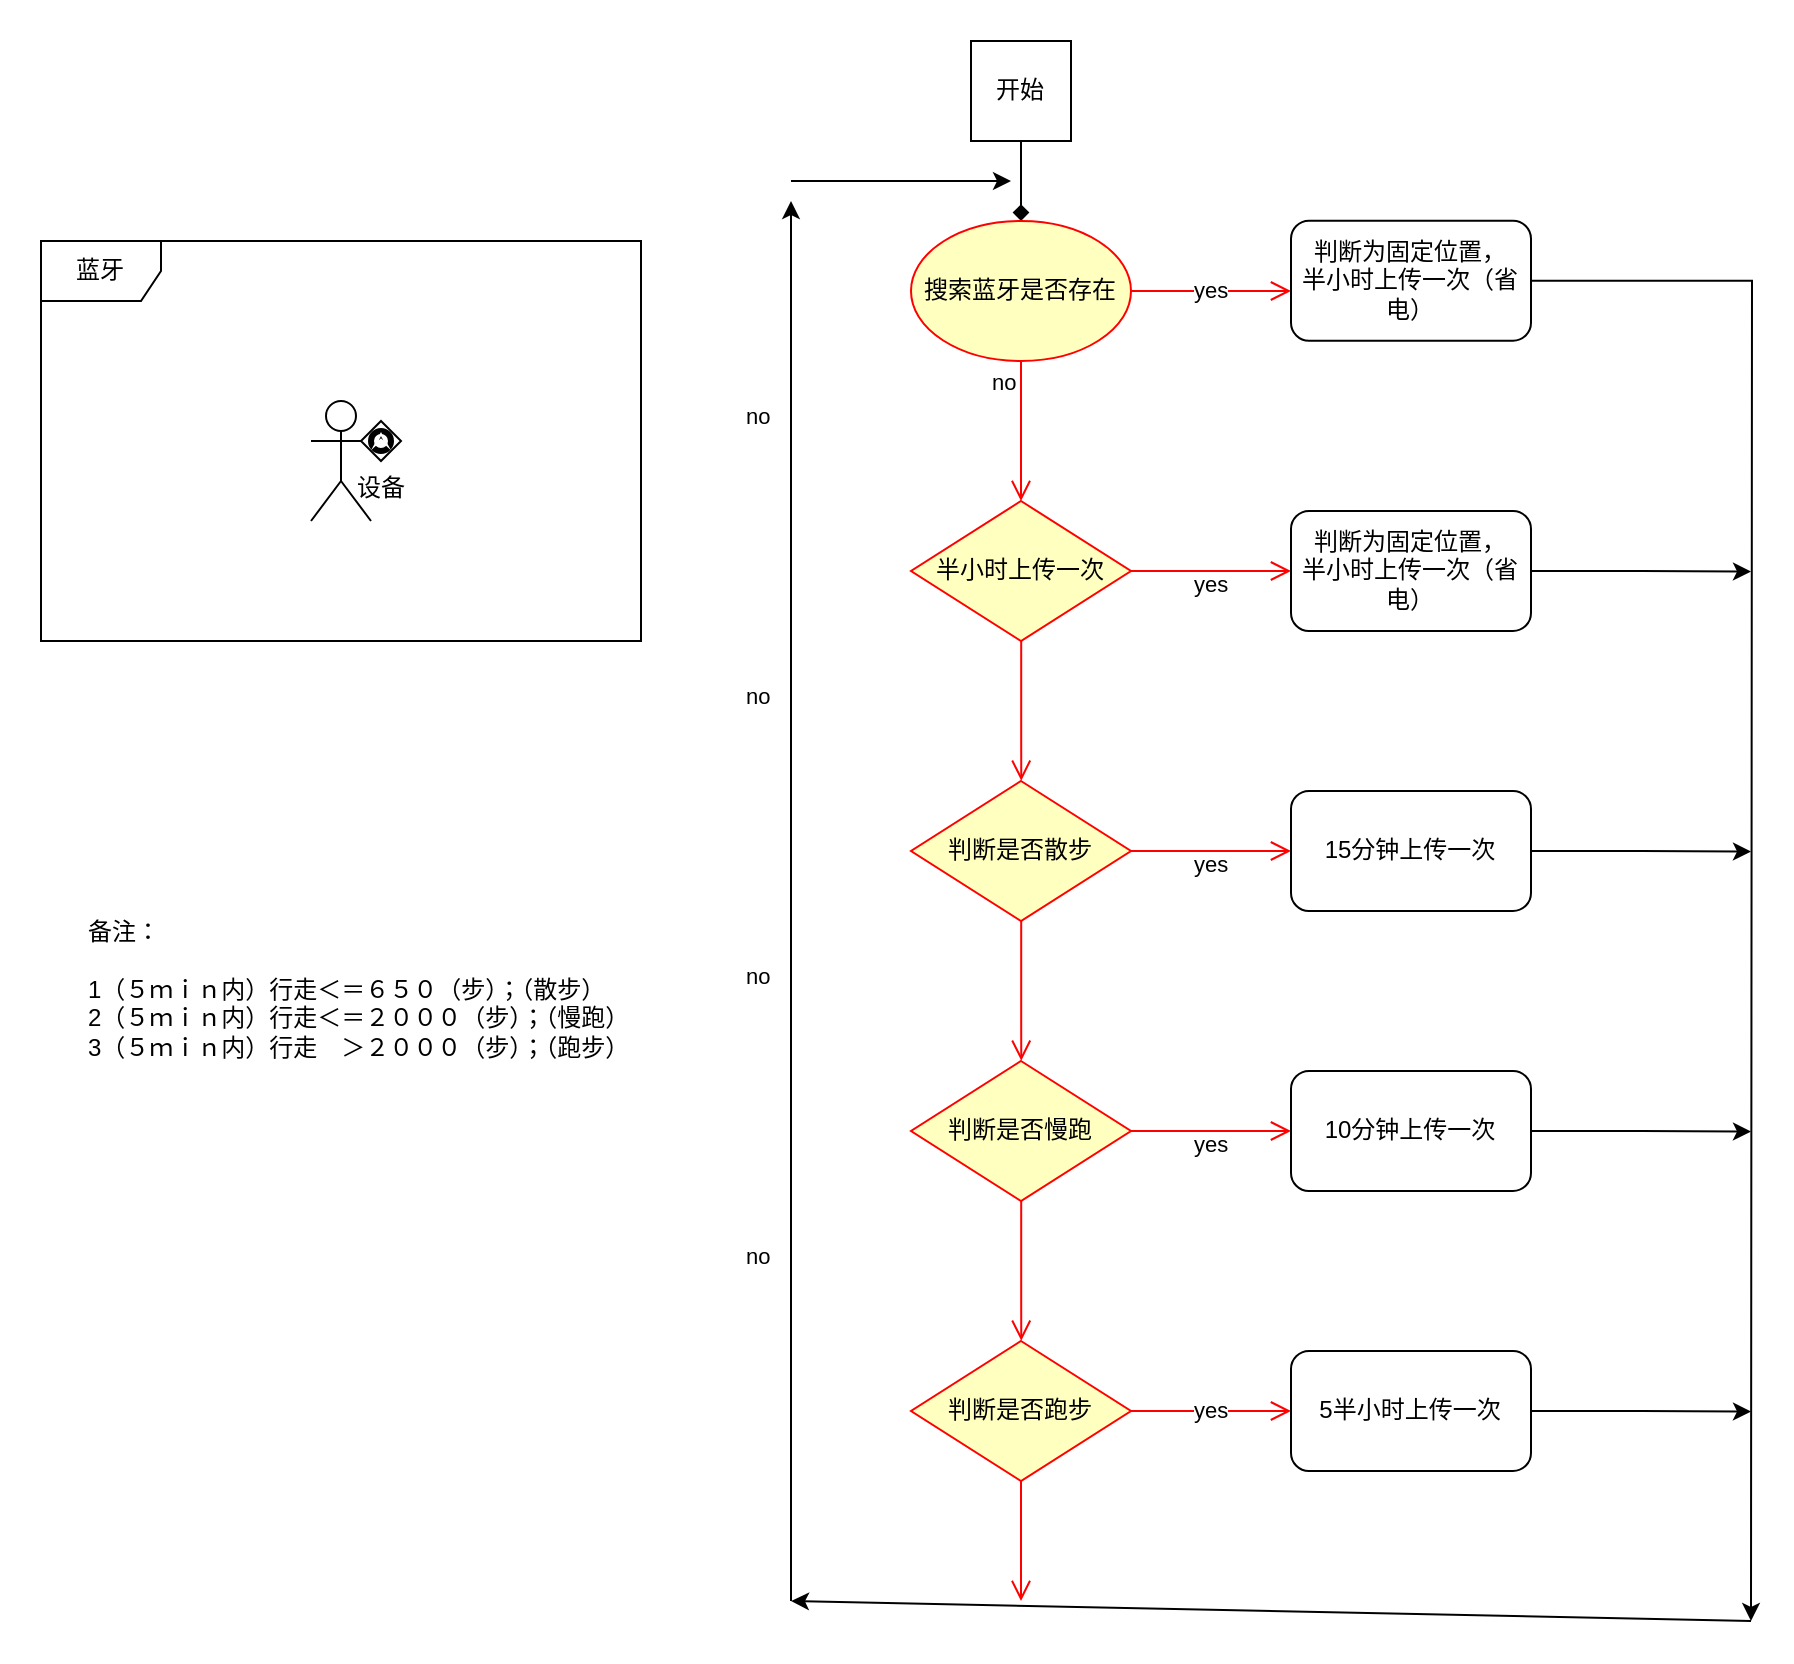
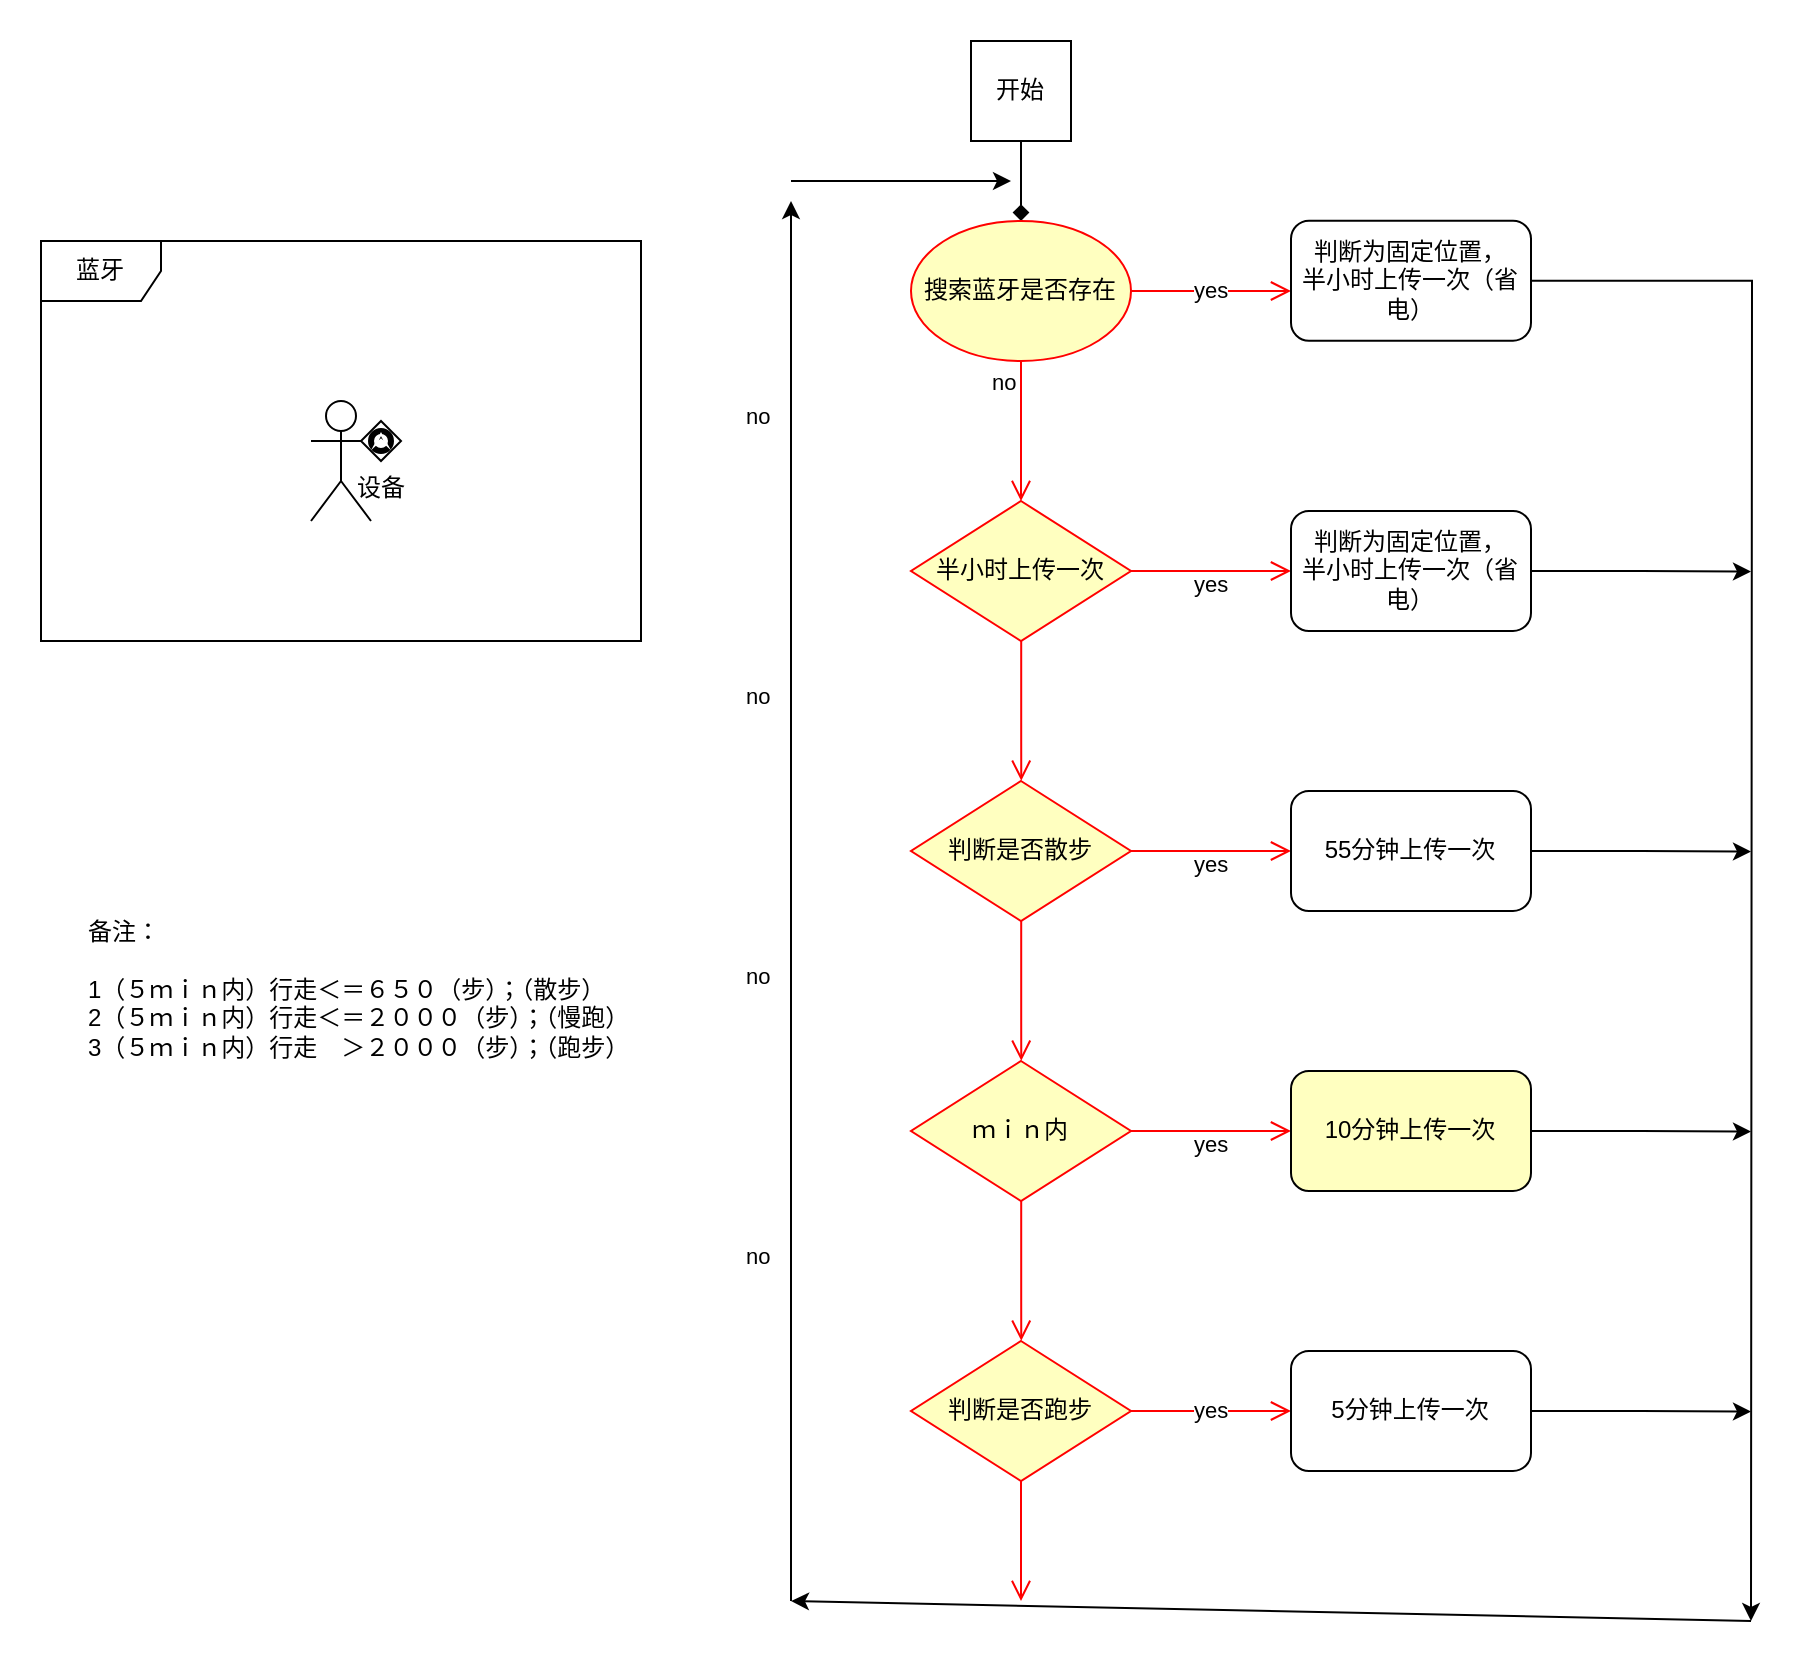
(1411, 851) -> (1411, 851)
(1021, 1131) -> (1021, 1131)
(1411, 1131) -> (1411, 1131)
(1411, 1411) -> (1411, 1411)
